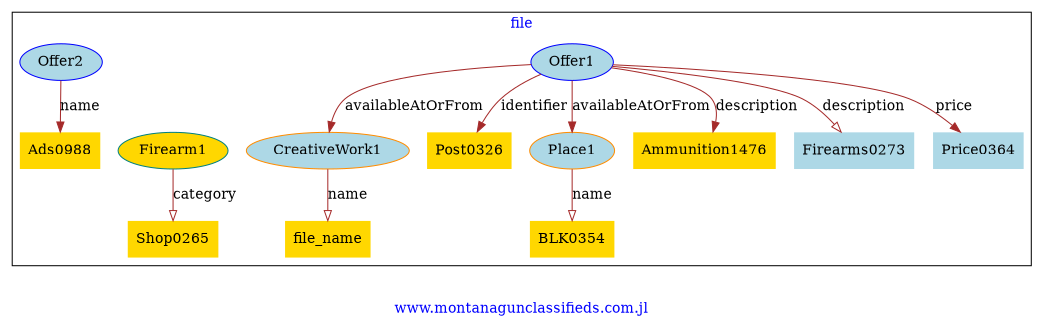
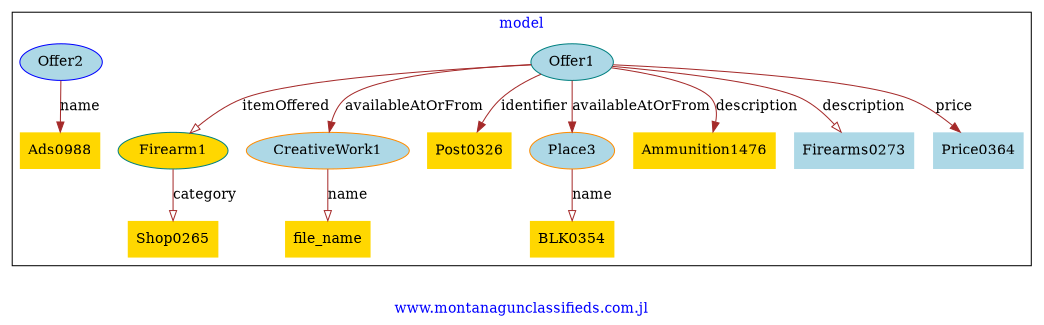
(522, 24) -> (522, 24)
(572, 62) -> (572, 62)
none -> (360, 78)
(572, 151) -> (572, 151)
